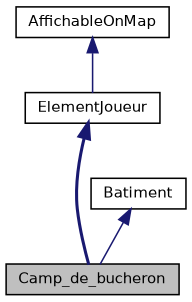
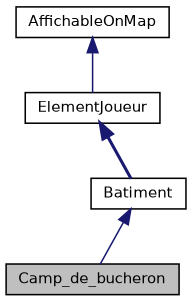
(77, 202) -> (119, 158)
